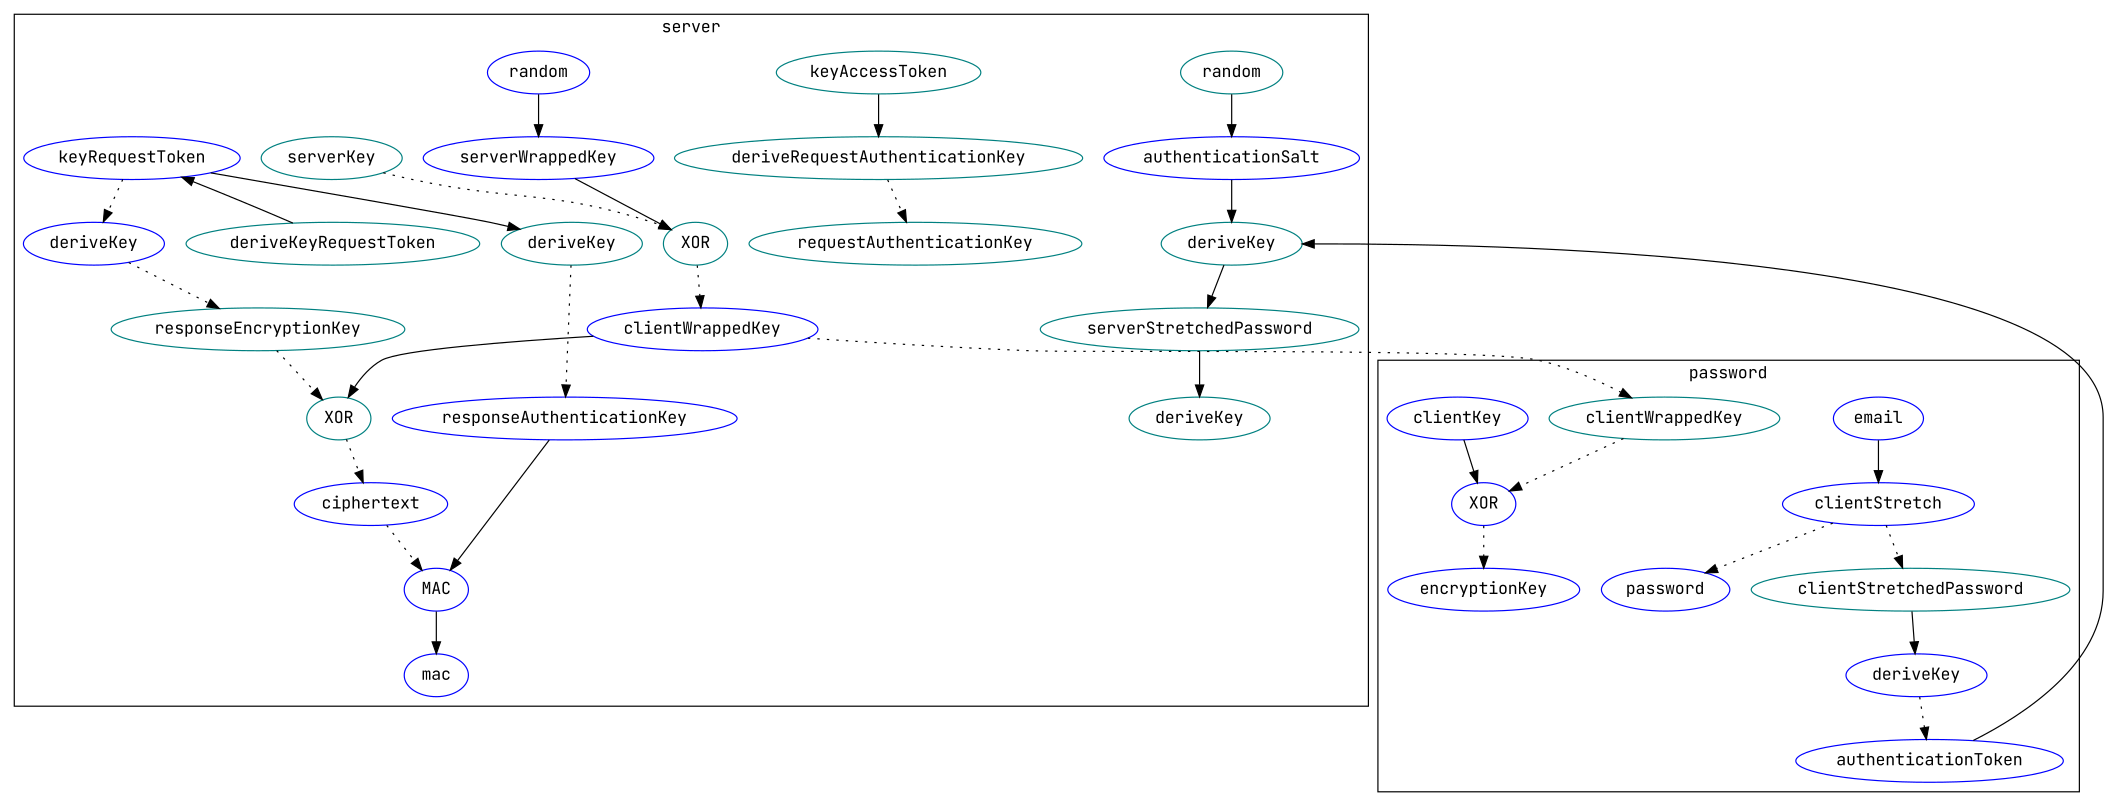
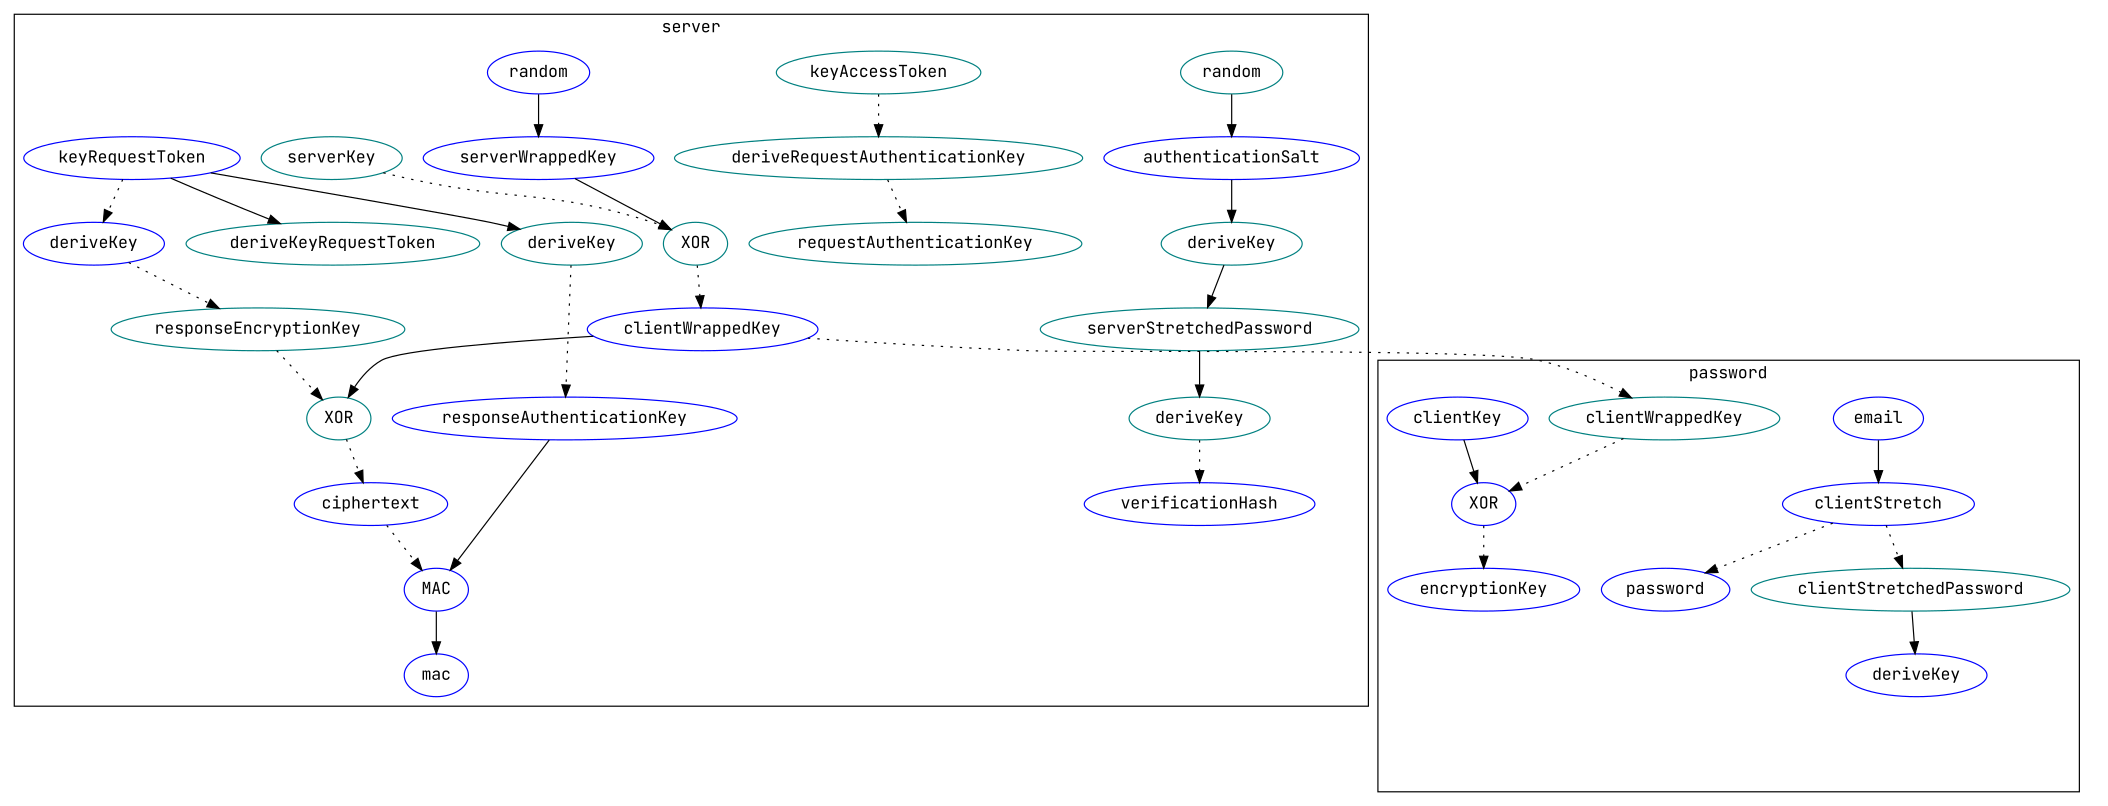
(879, 109) -> (879, 109)
(243, 202) -> (220, 199)
none -> (1200, 504)
(1930, 761) -> none
